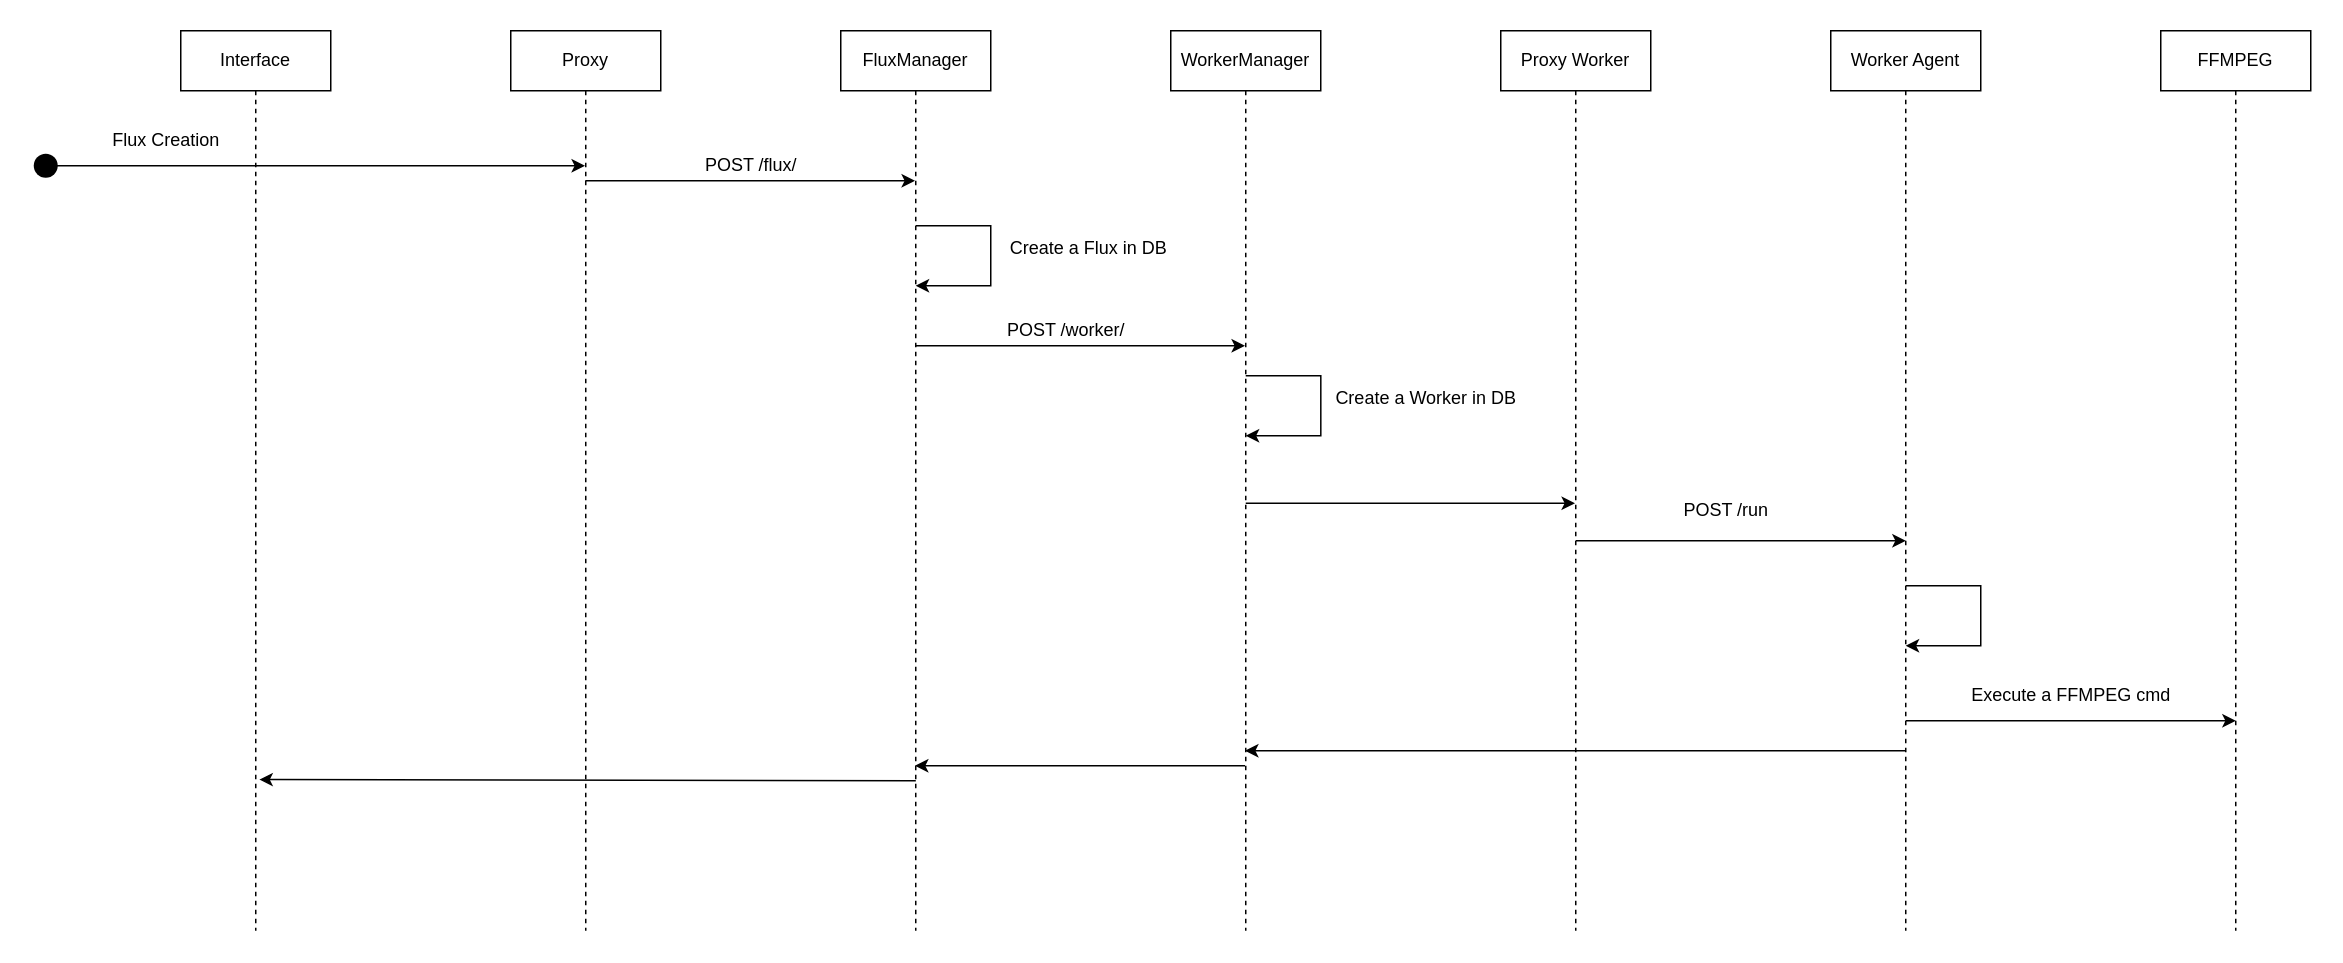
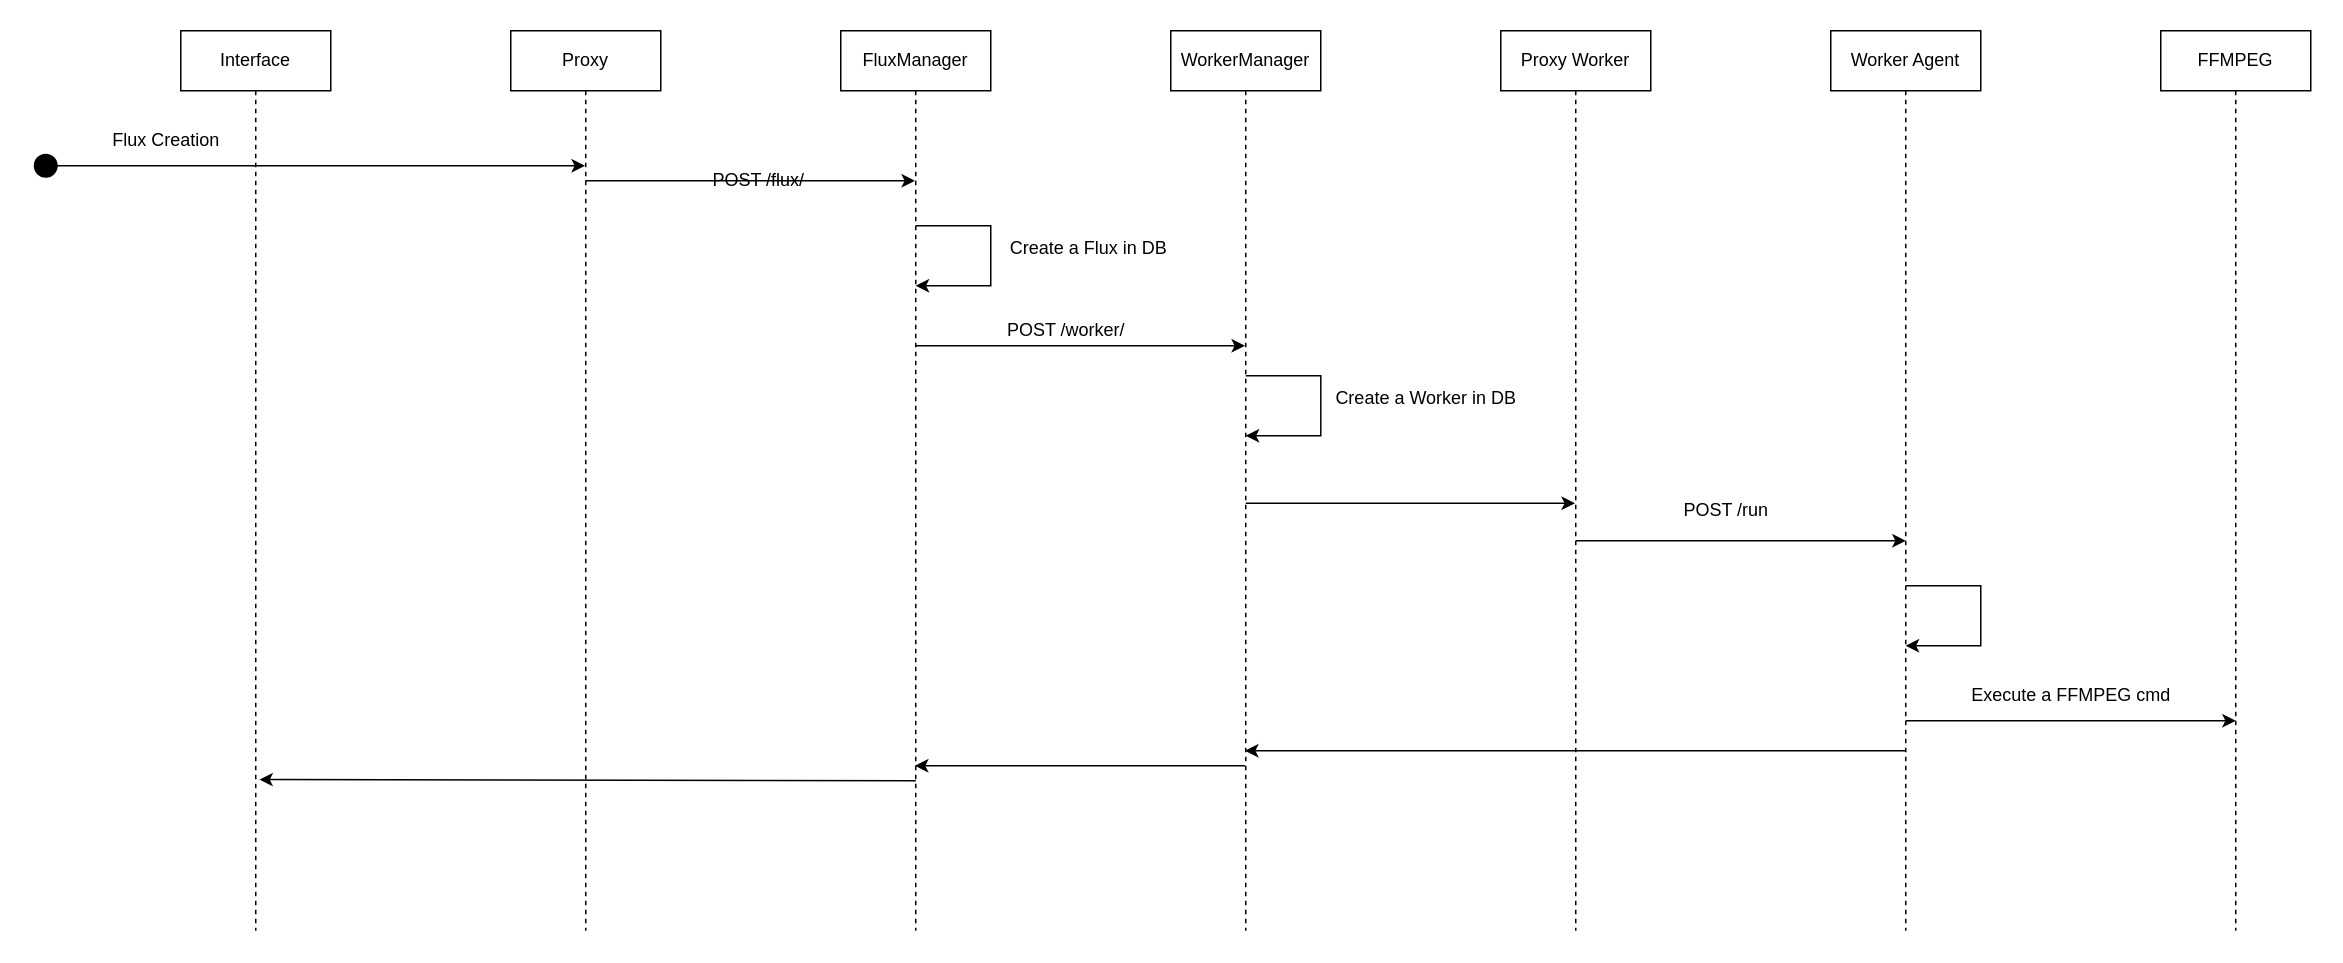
(751, 166) -> (758, 181)
